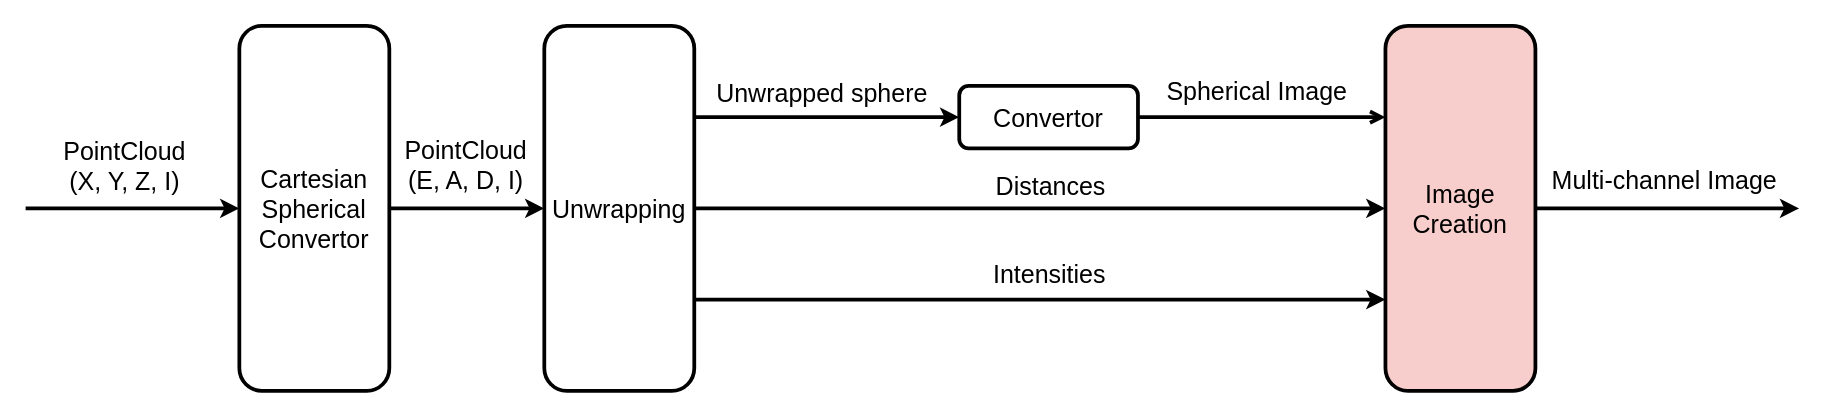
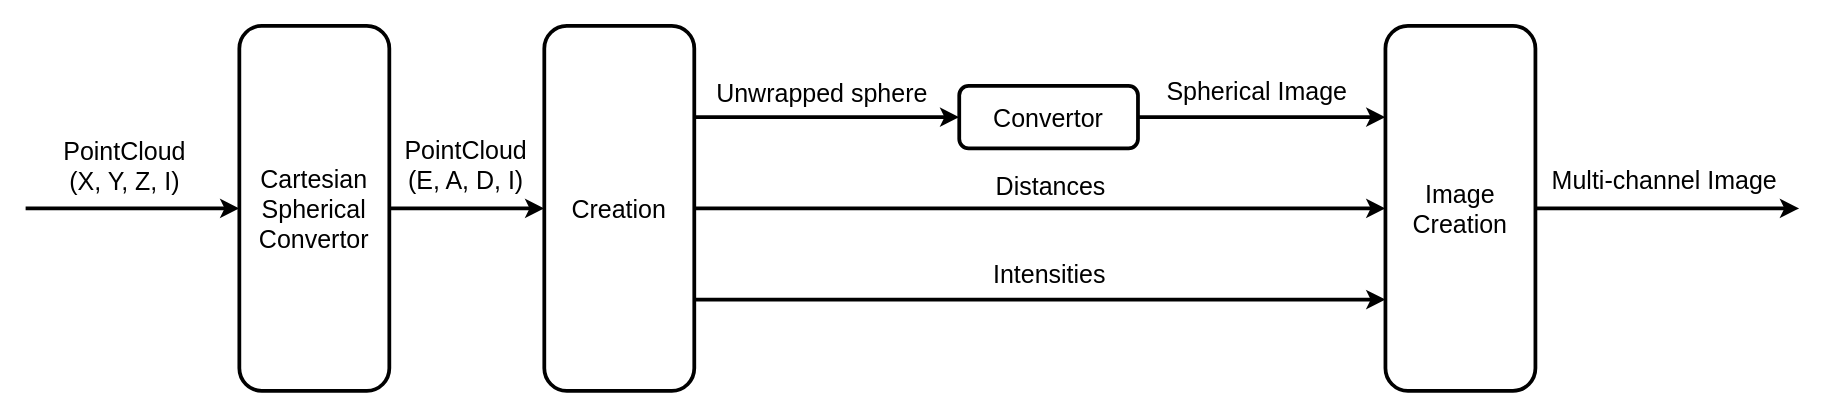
(1370, 117) -> (1370, 117)
(619, 208) -> (619, 208)
(1461, 208) -> (1461, 208)
